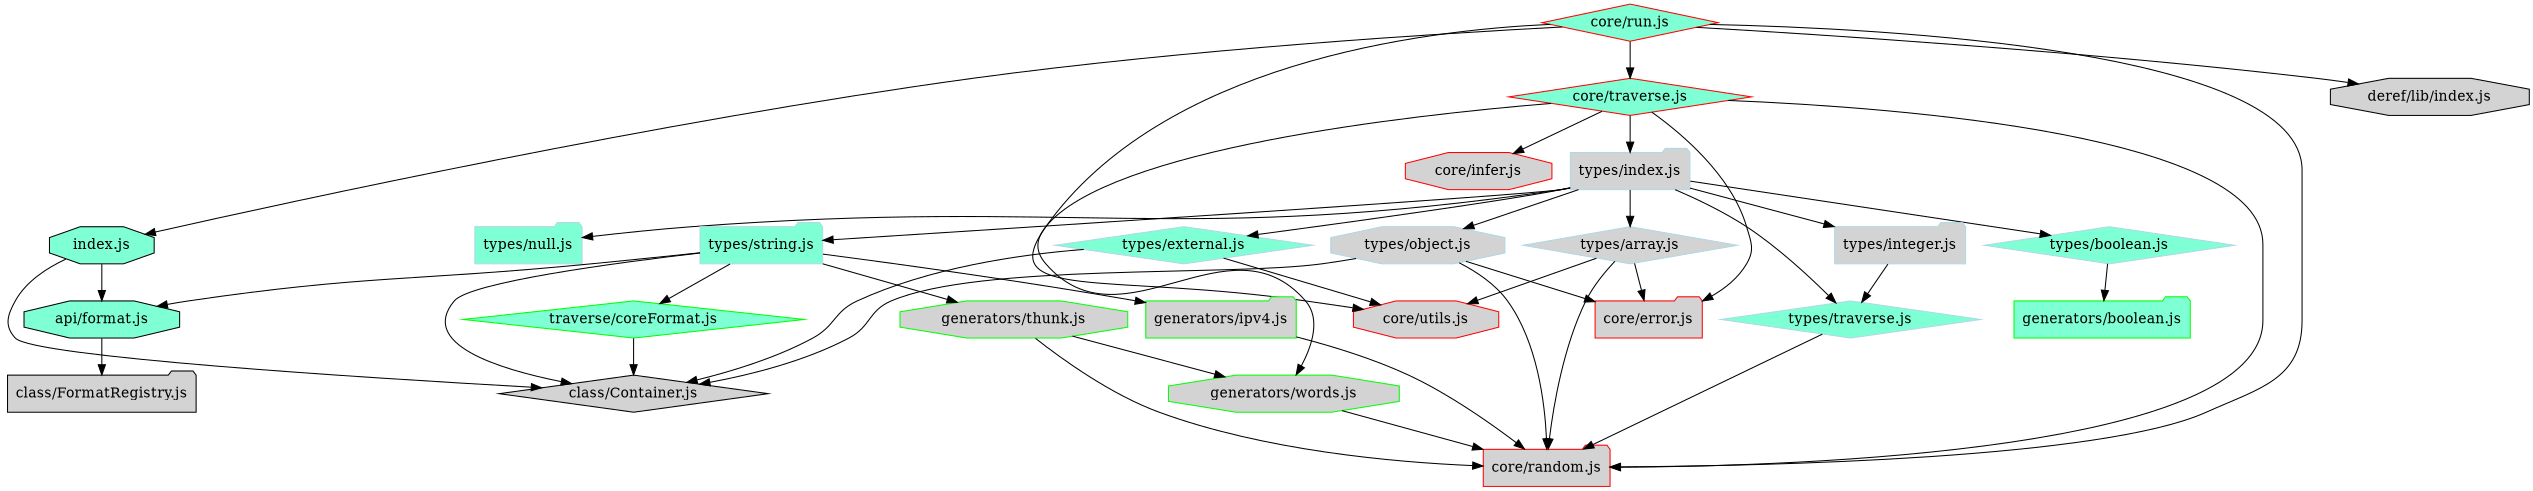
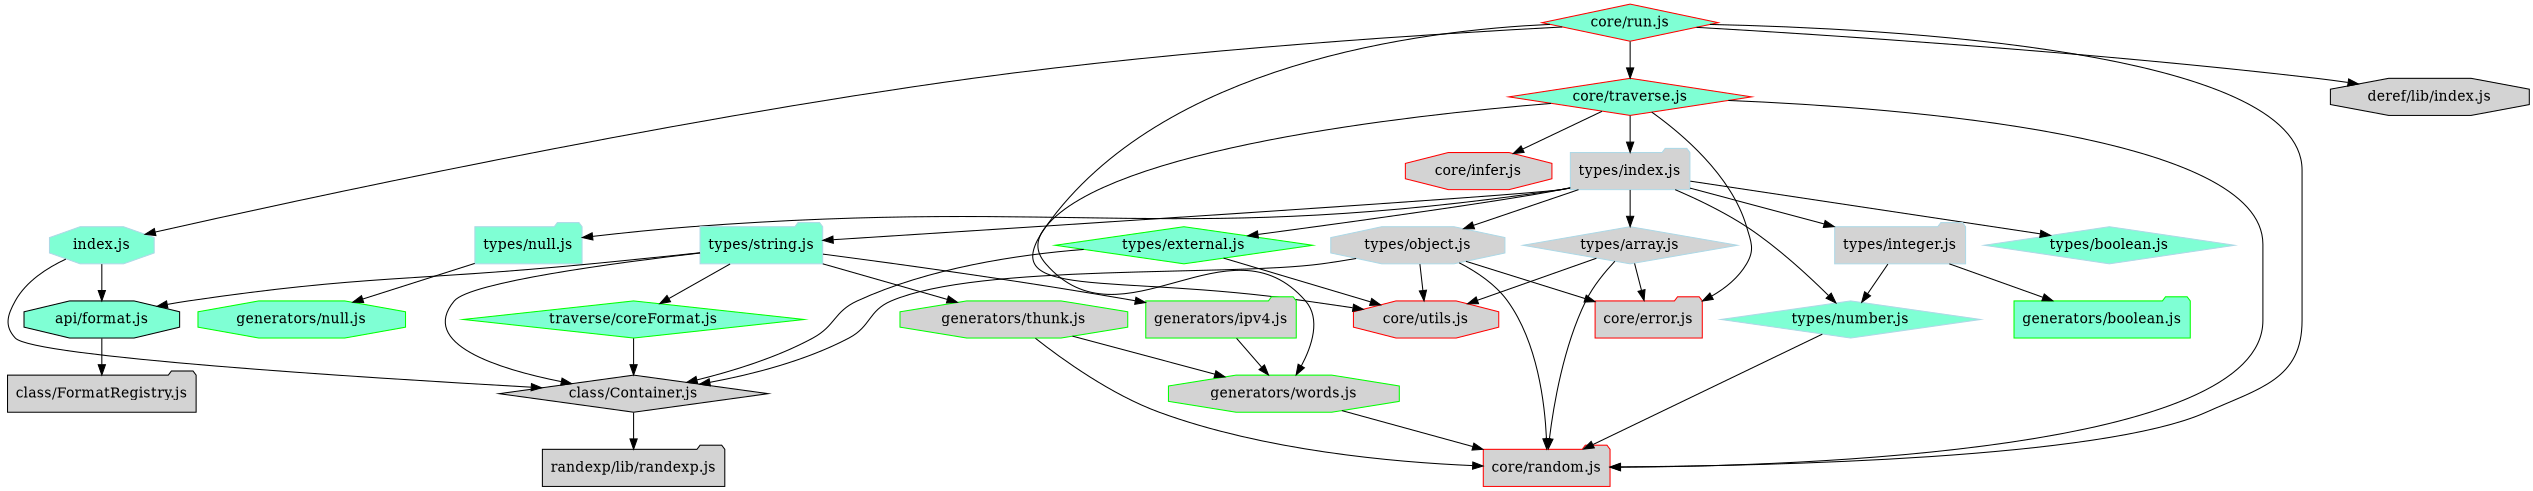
(102, 245) -> (102, 245)
(1184, 245) -> (1184, 245)
none -> (1421, 277)
(2106, 277) -> (1996, 281)
none -> (302, 319)
(1851, 319) -> (1851, 319)
(1412, 377) -> (1249, 353)
none -> (634, 468)
